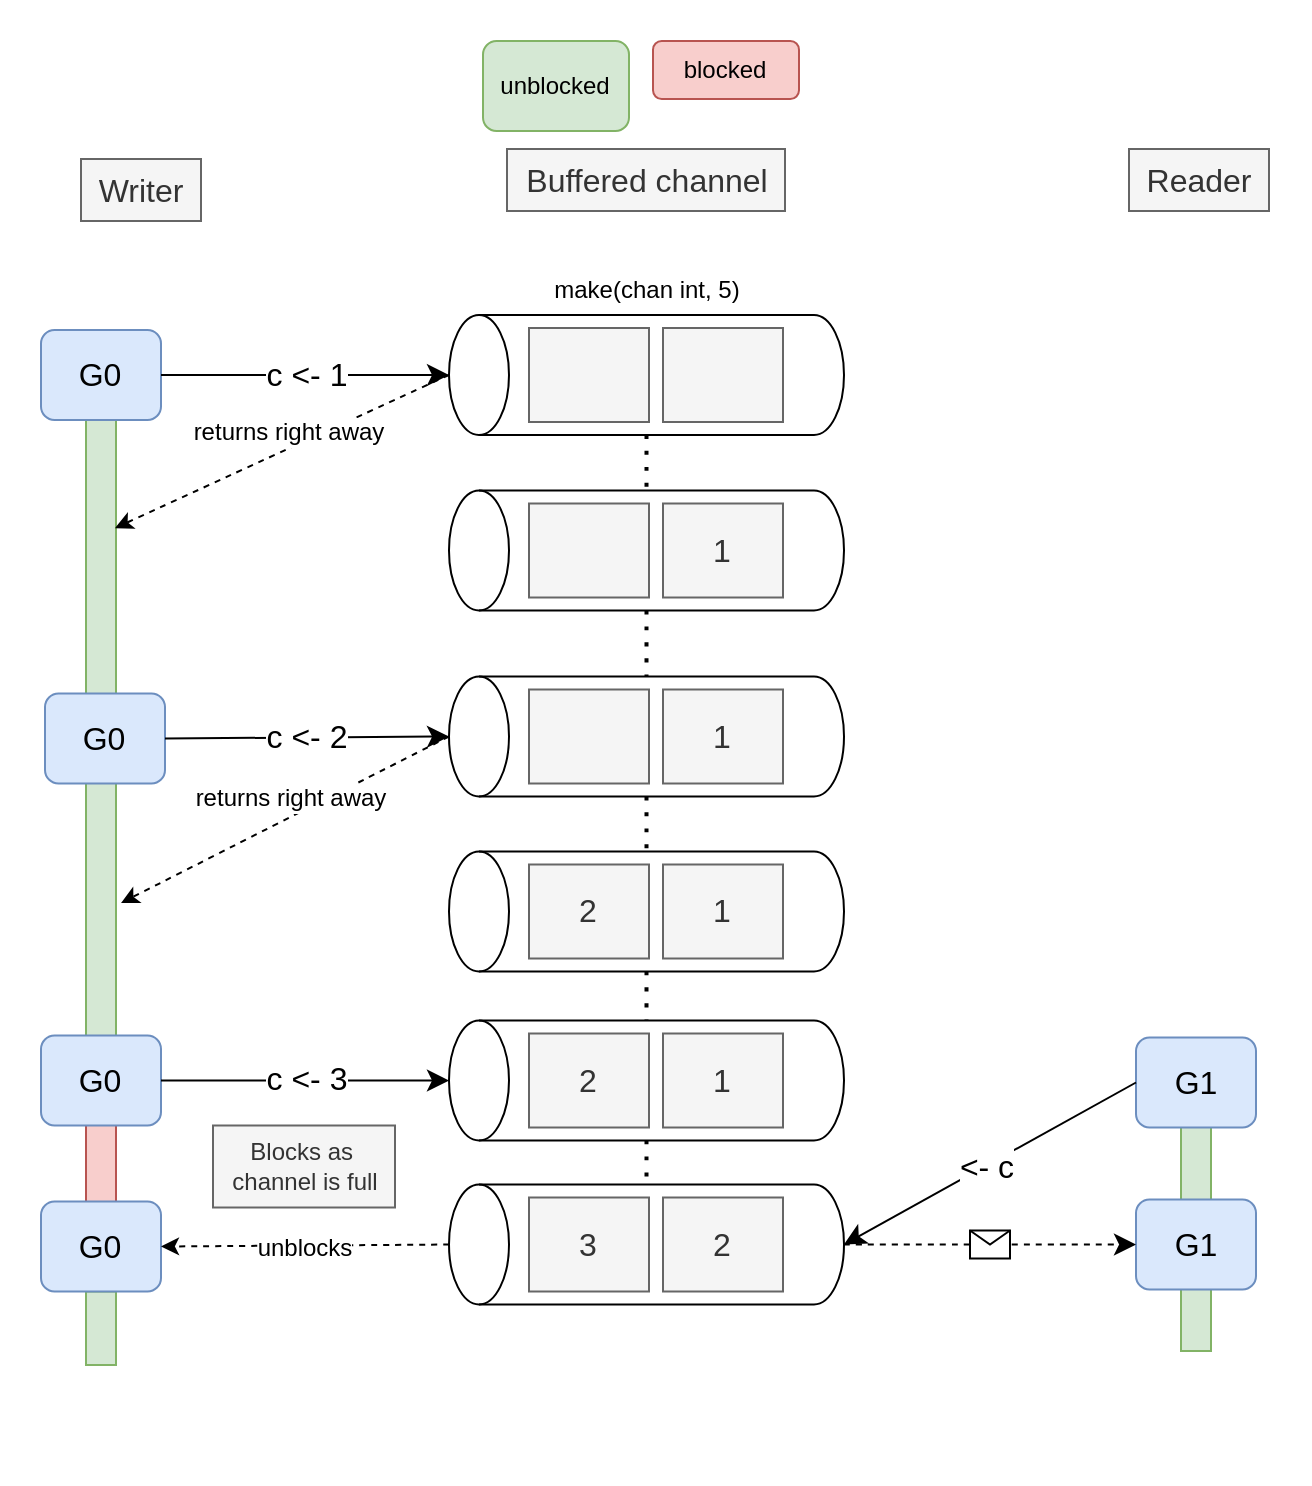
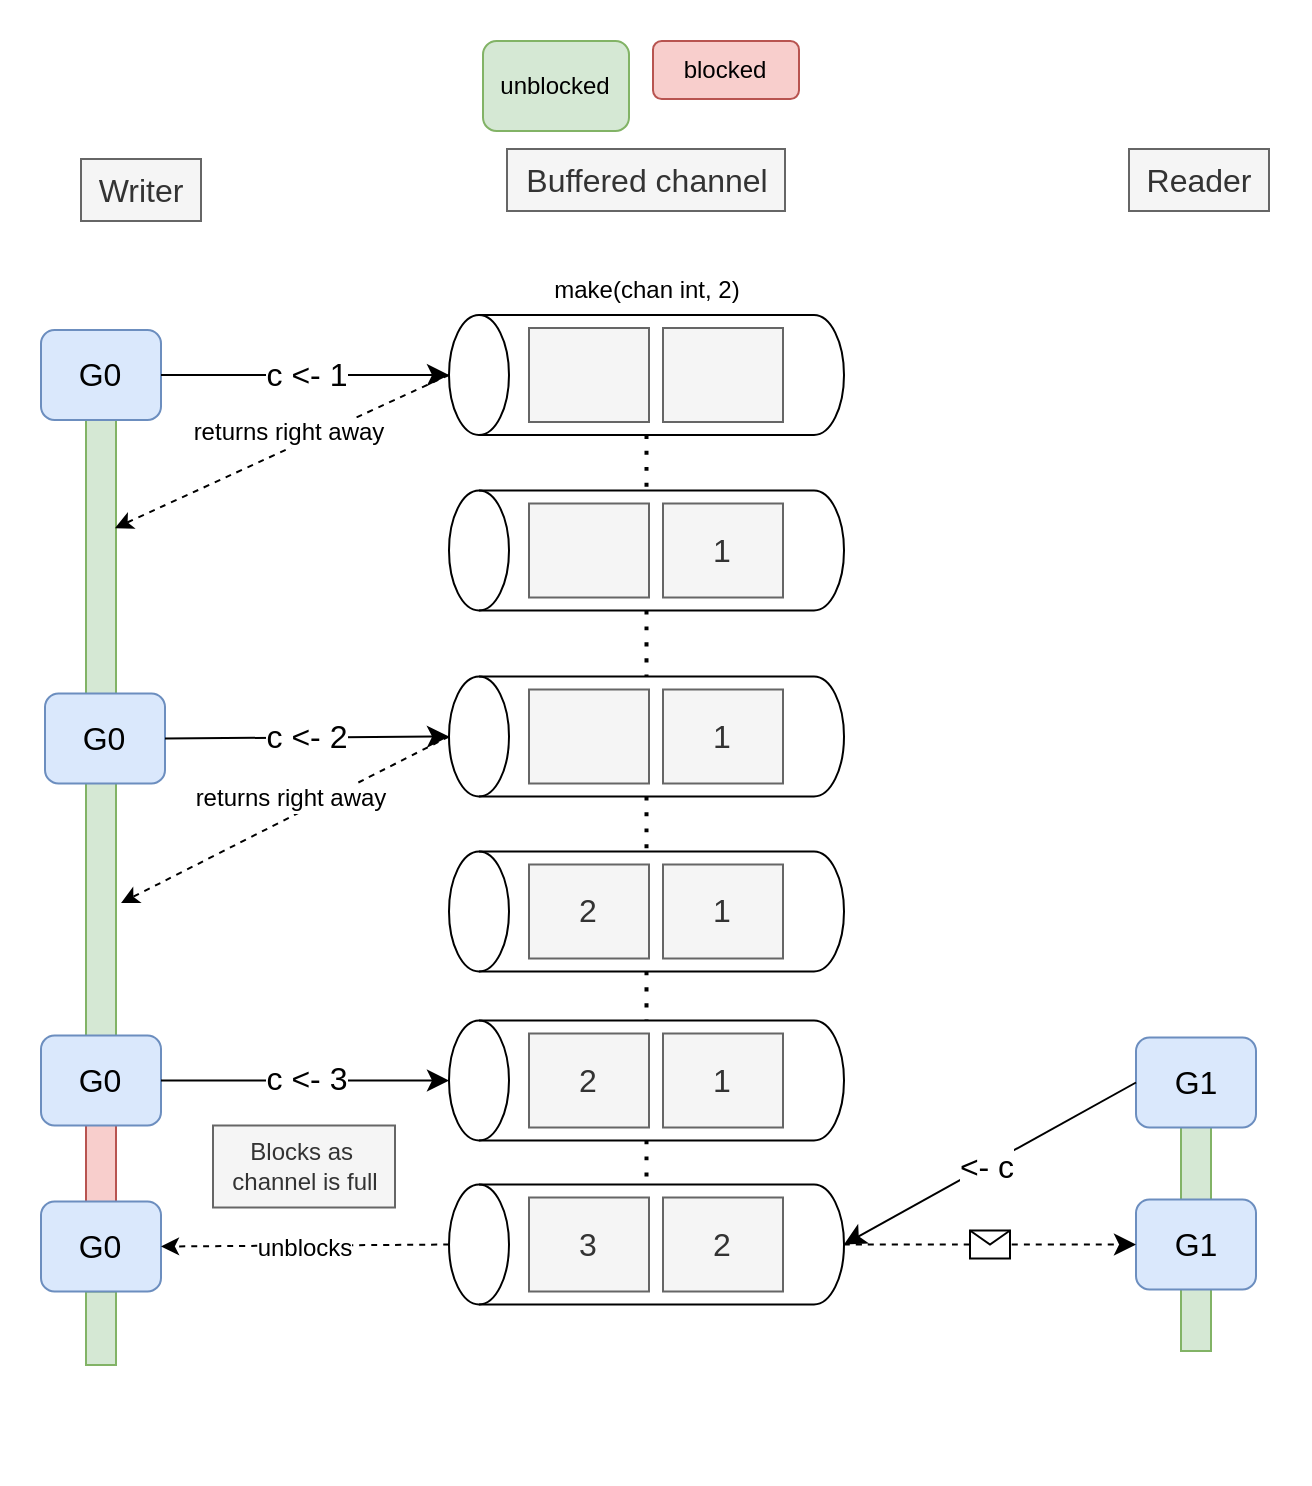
(648, 291) -> (648, 291)
